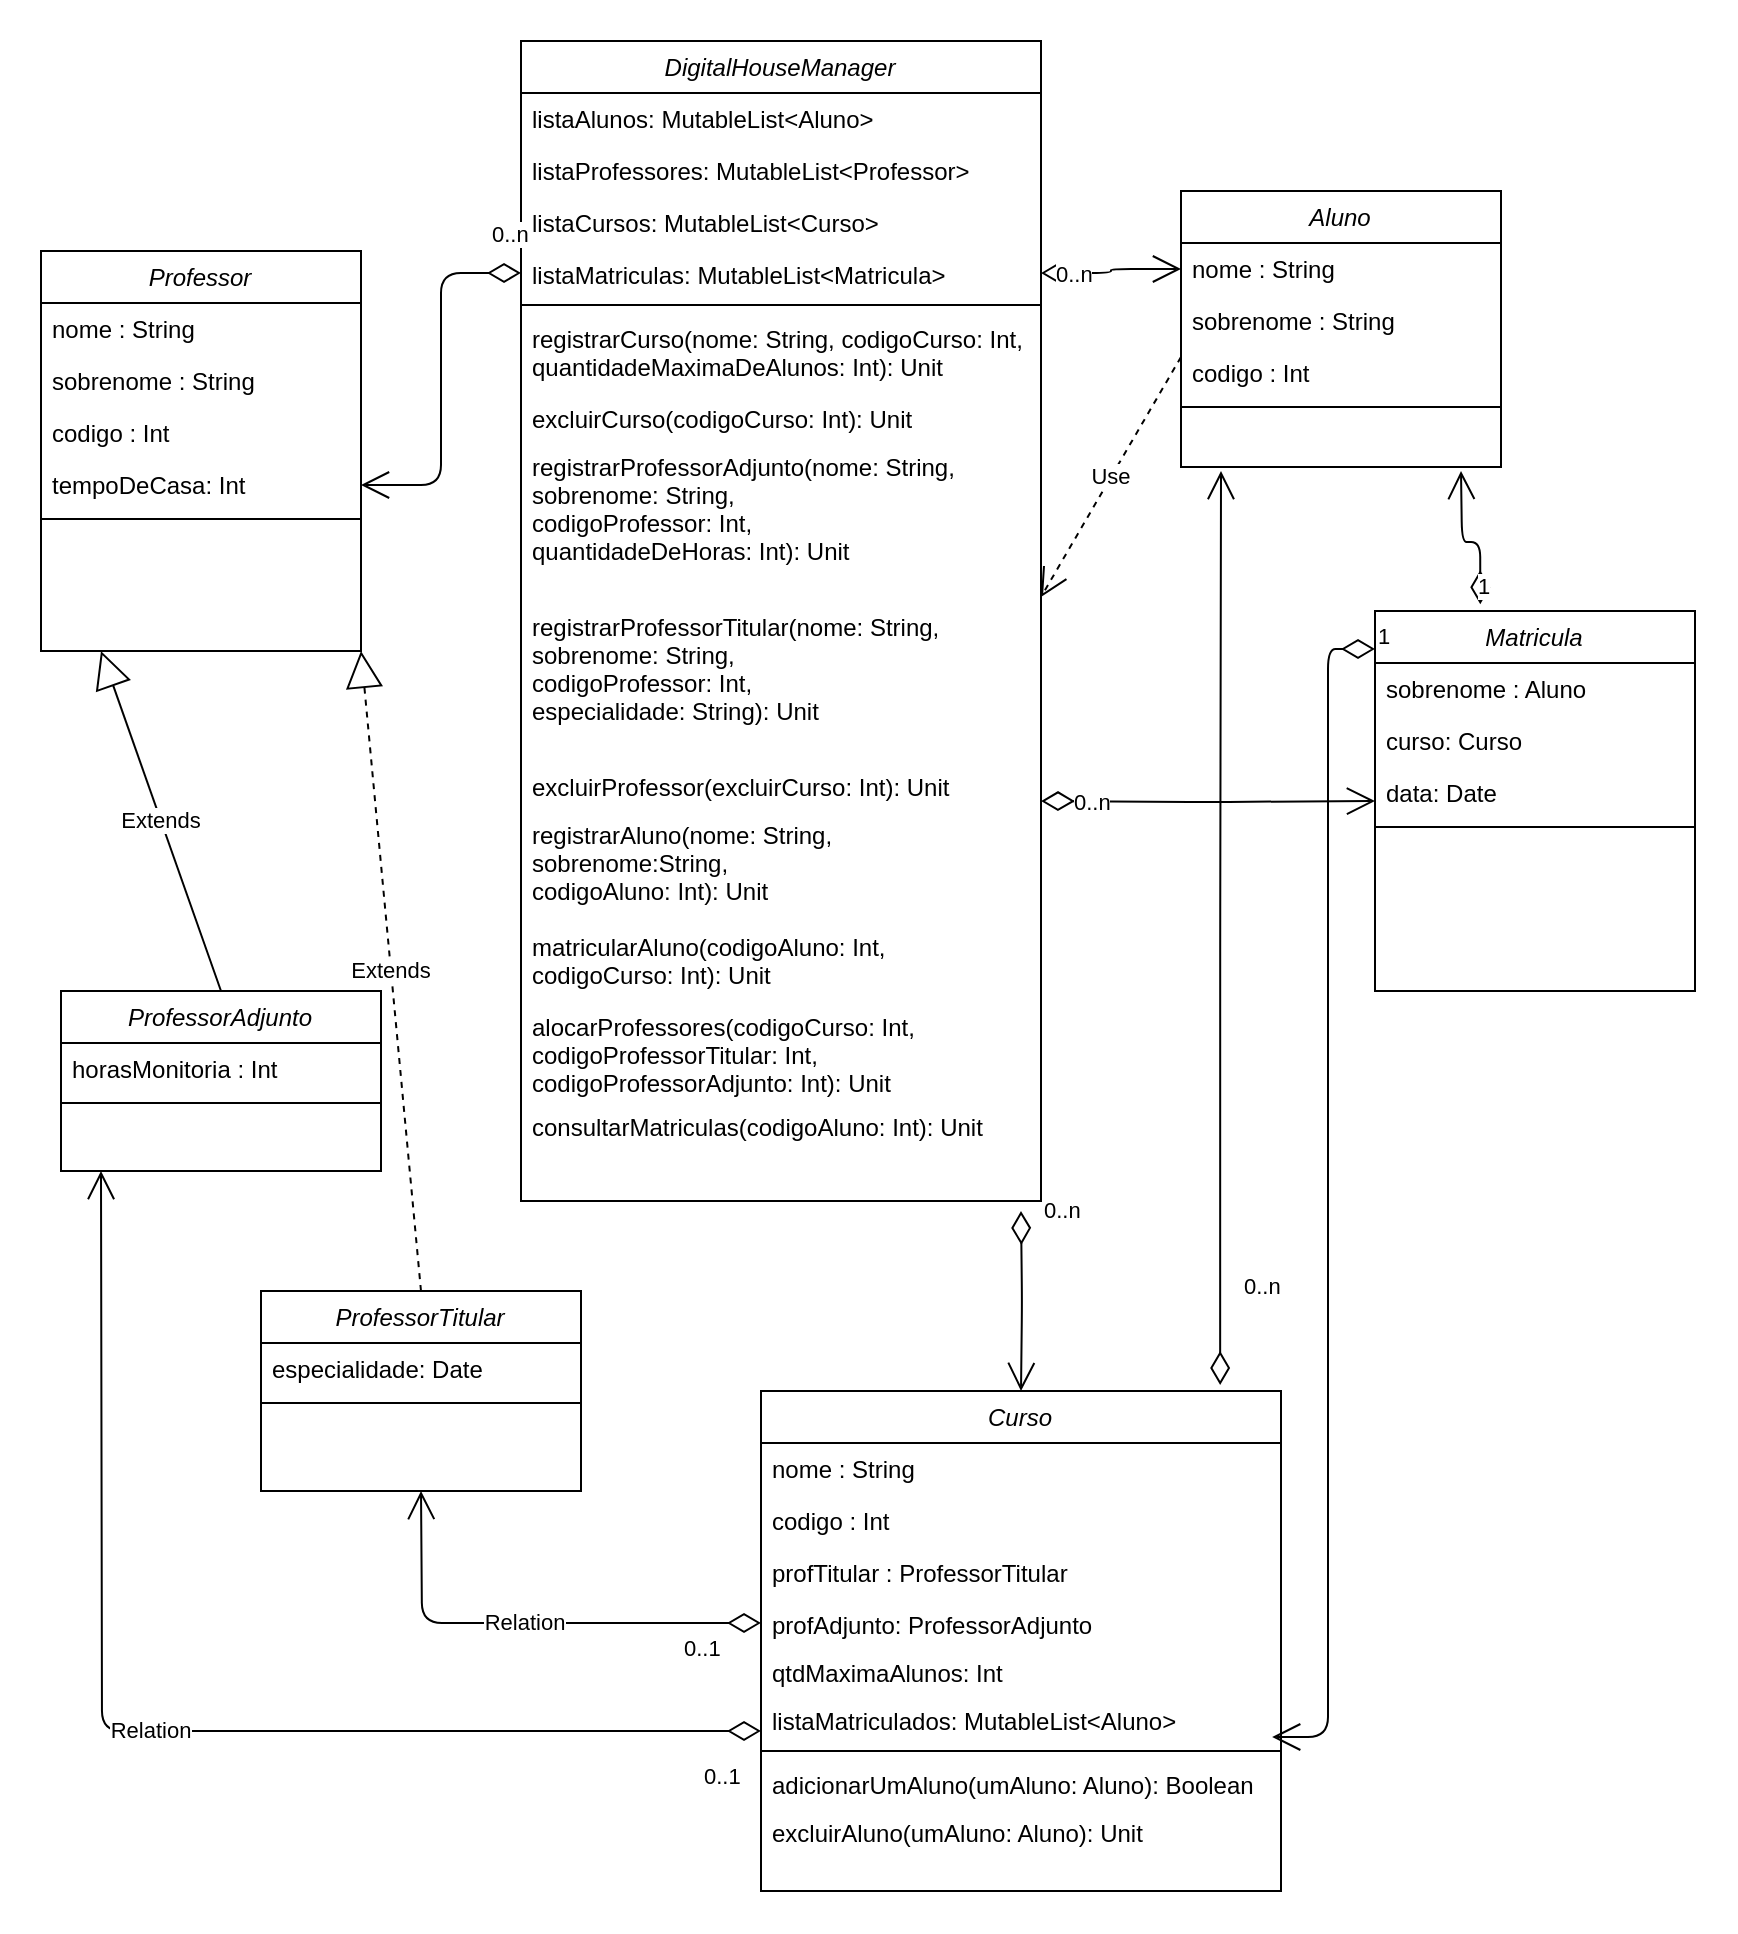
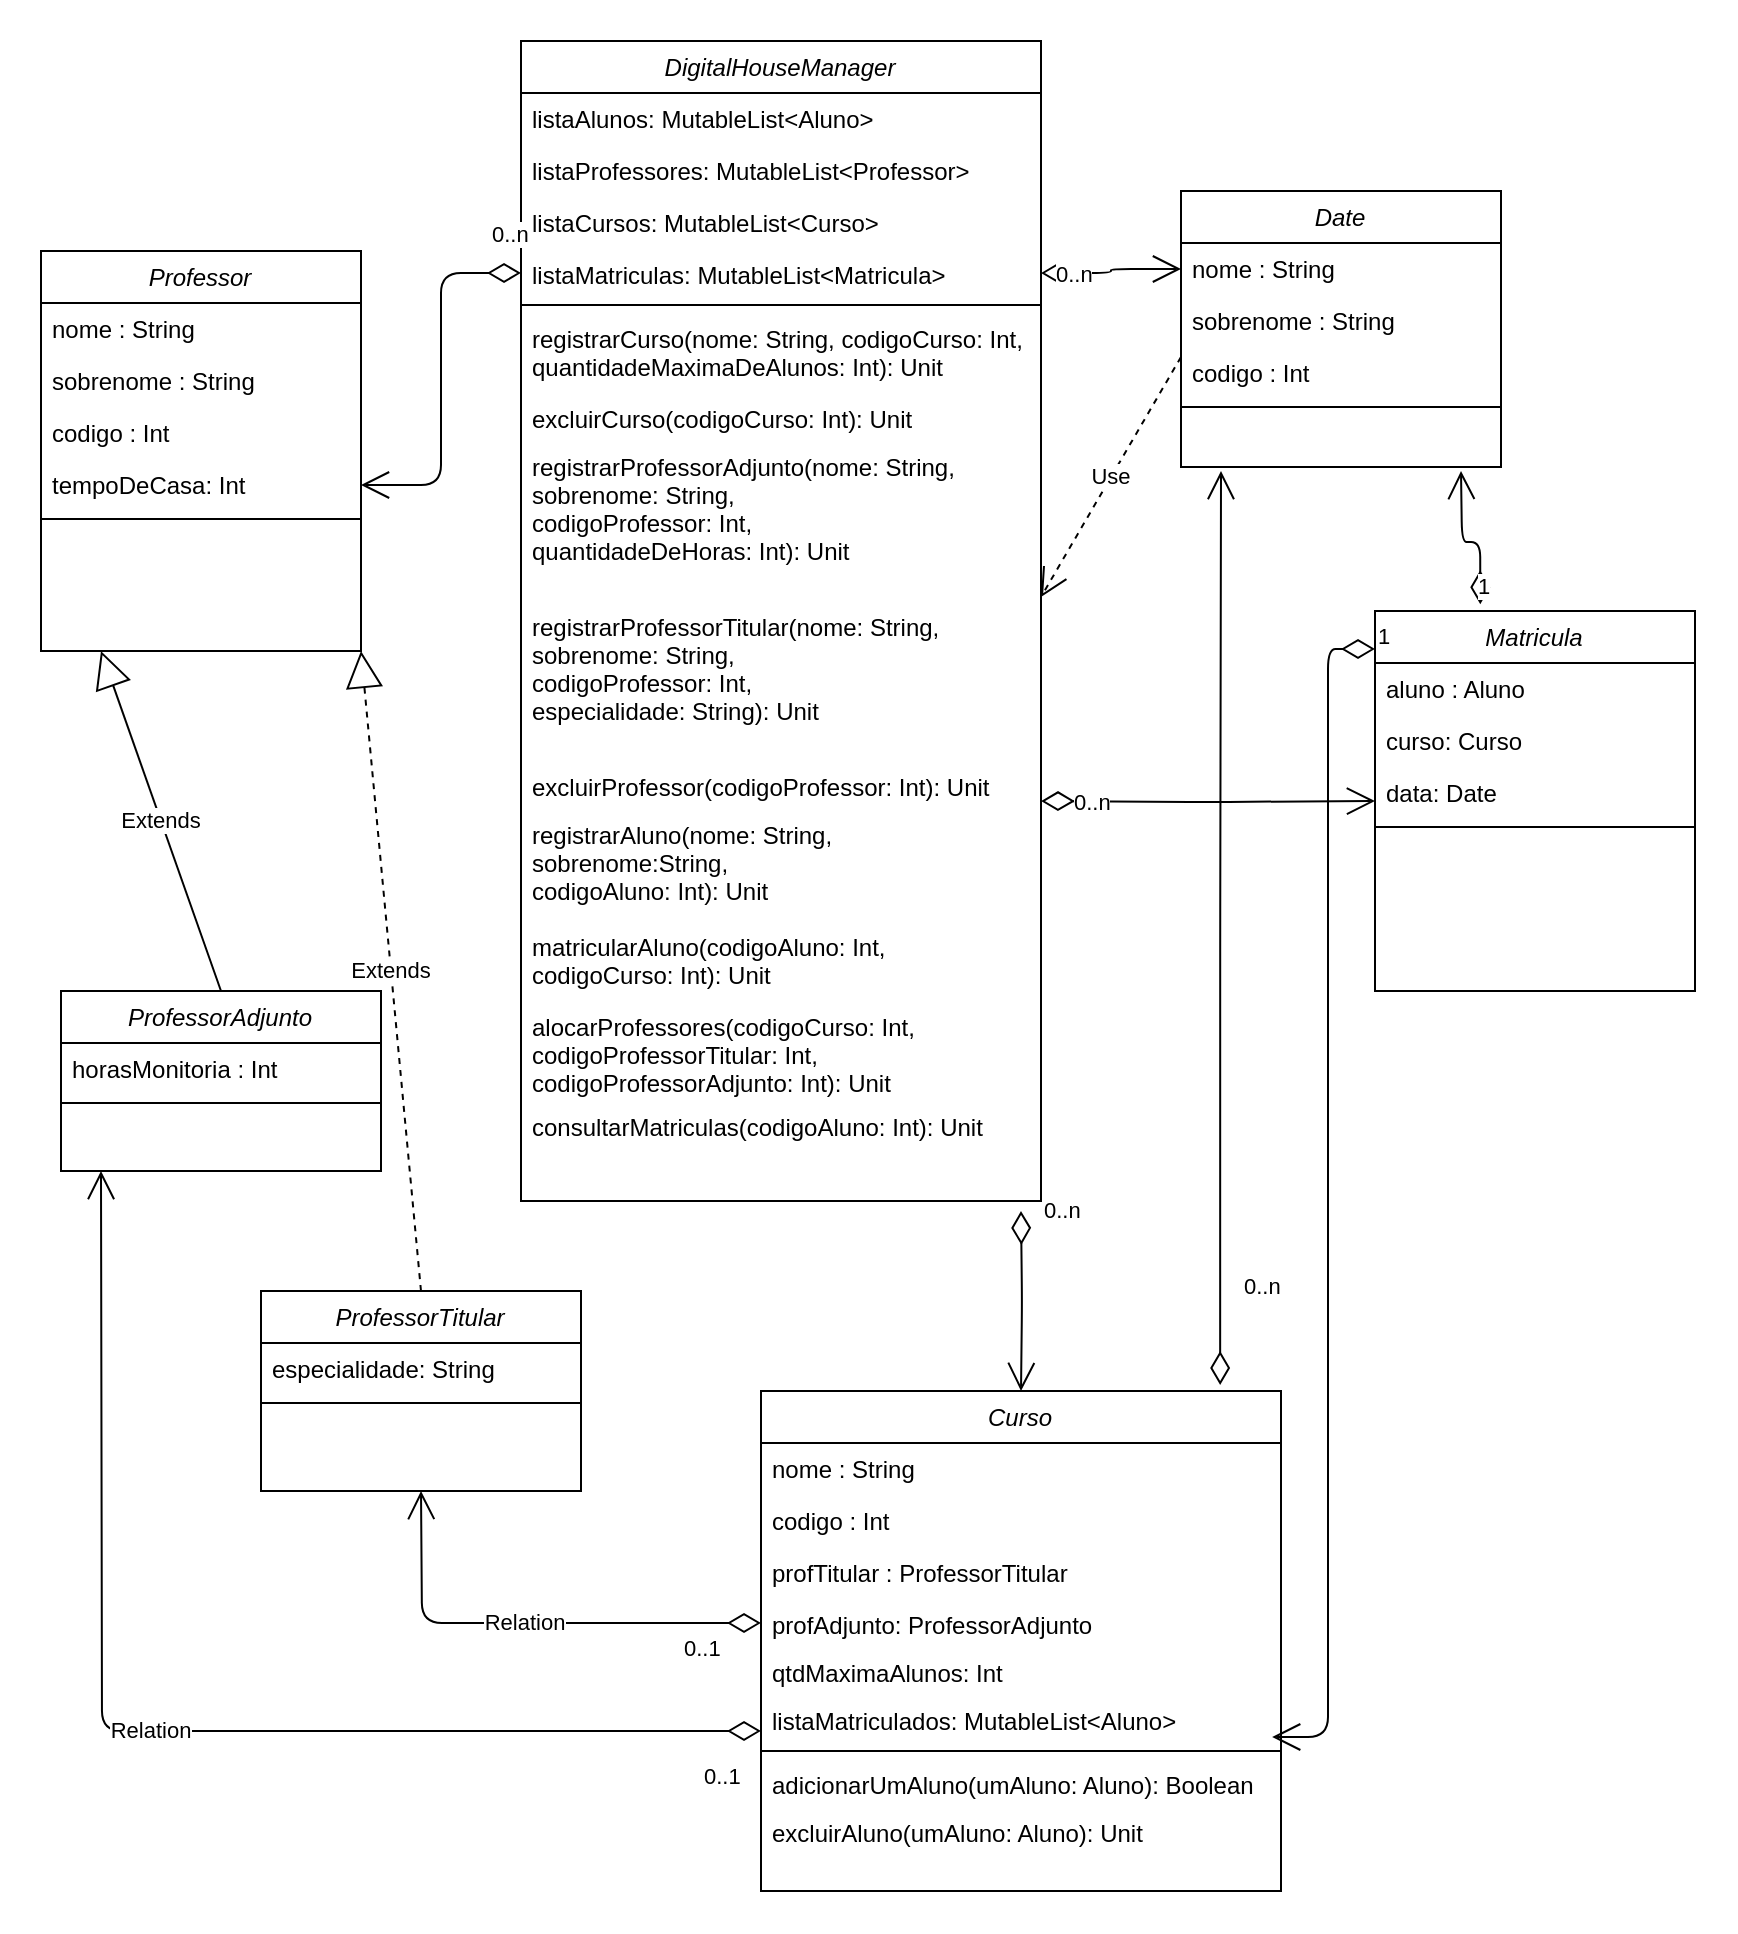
(1340, 218) -> (1340, 218)
(1488, 690) -> (1458, 690)
(779, 788) -> (803, 788)
(384, 1370) -> (394, 1370)
